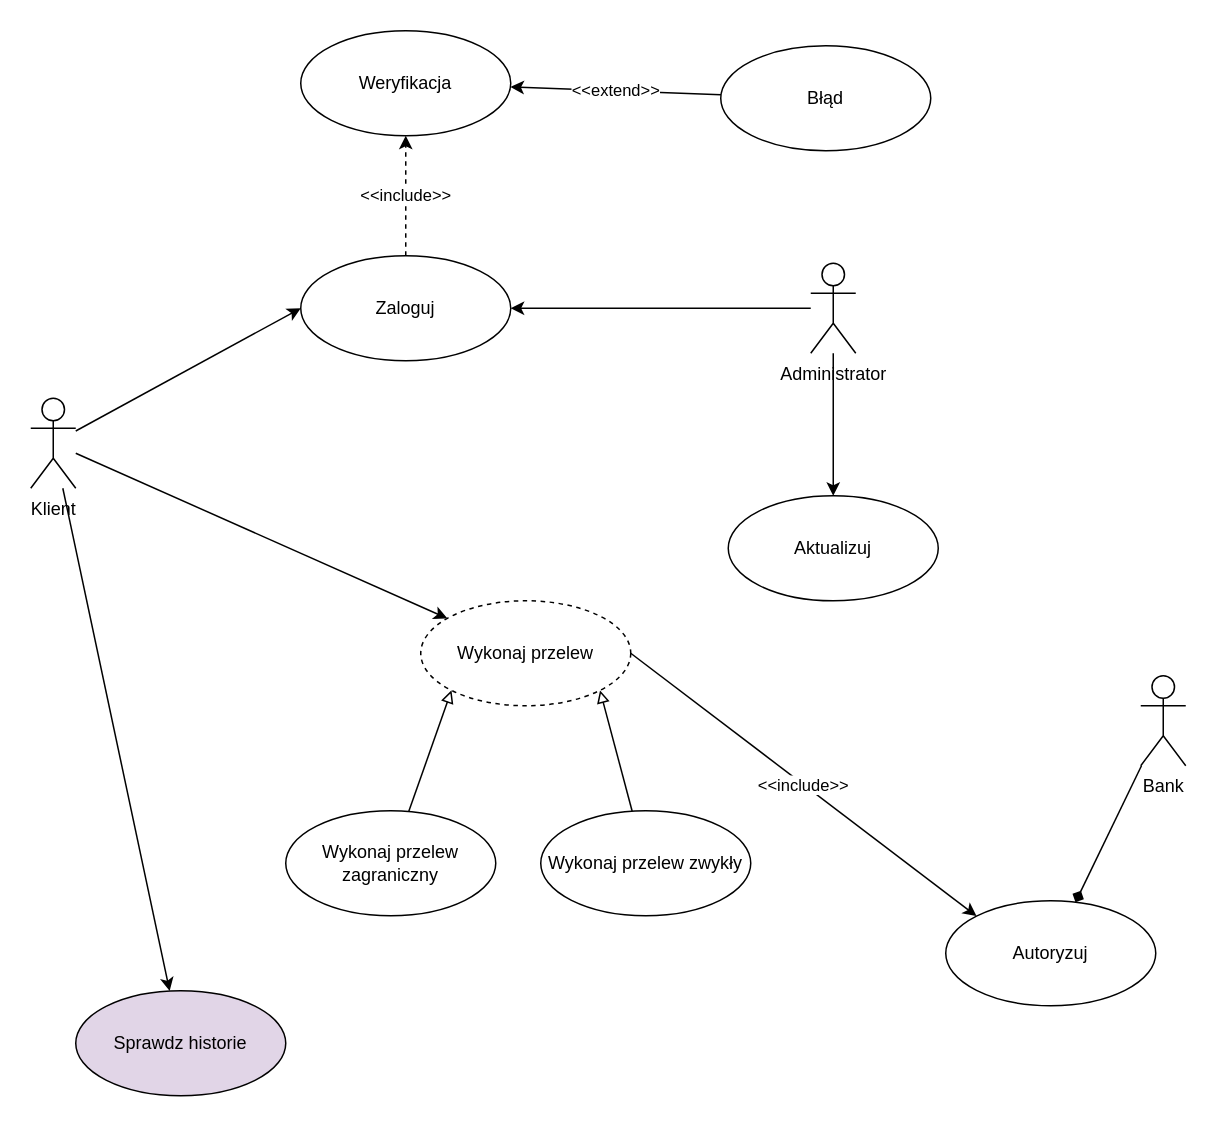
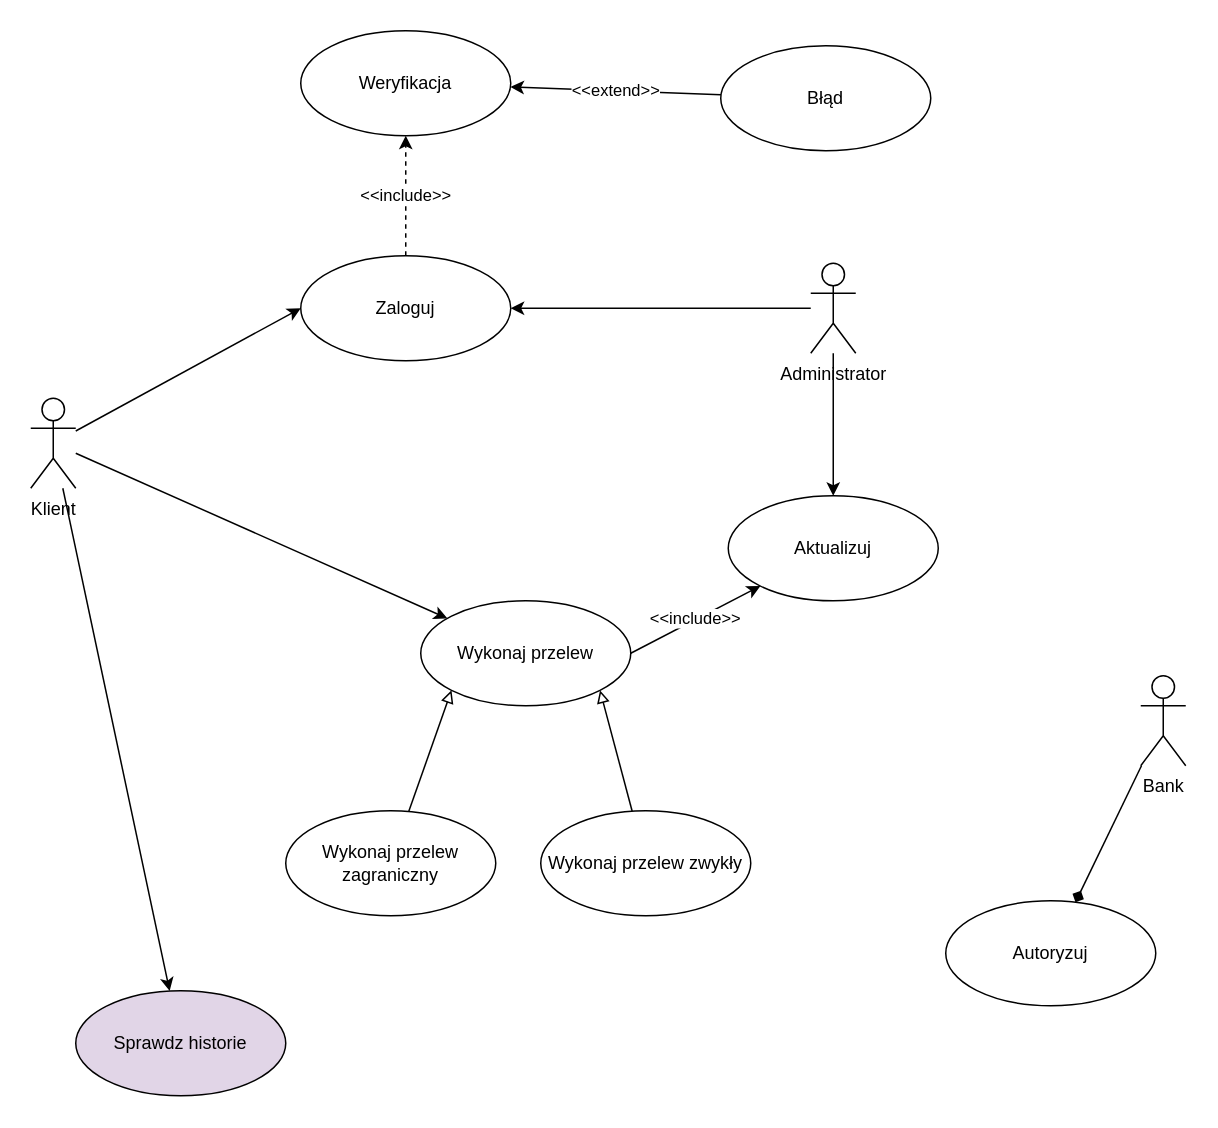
(526, 653) -> (526, 653)
(800, 782) -> (691, 622)
